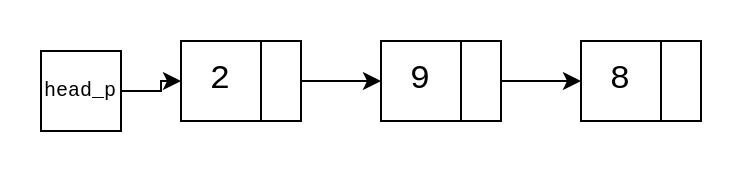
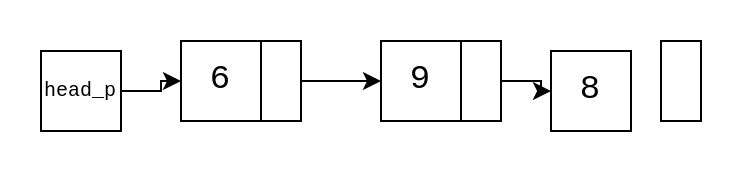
(221, 81) -> (221, 81)
(621, 81) -> (591, 91)
